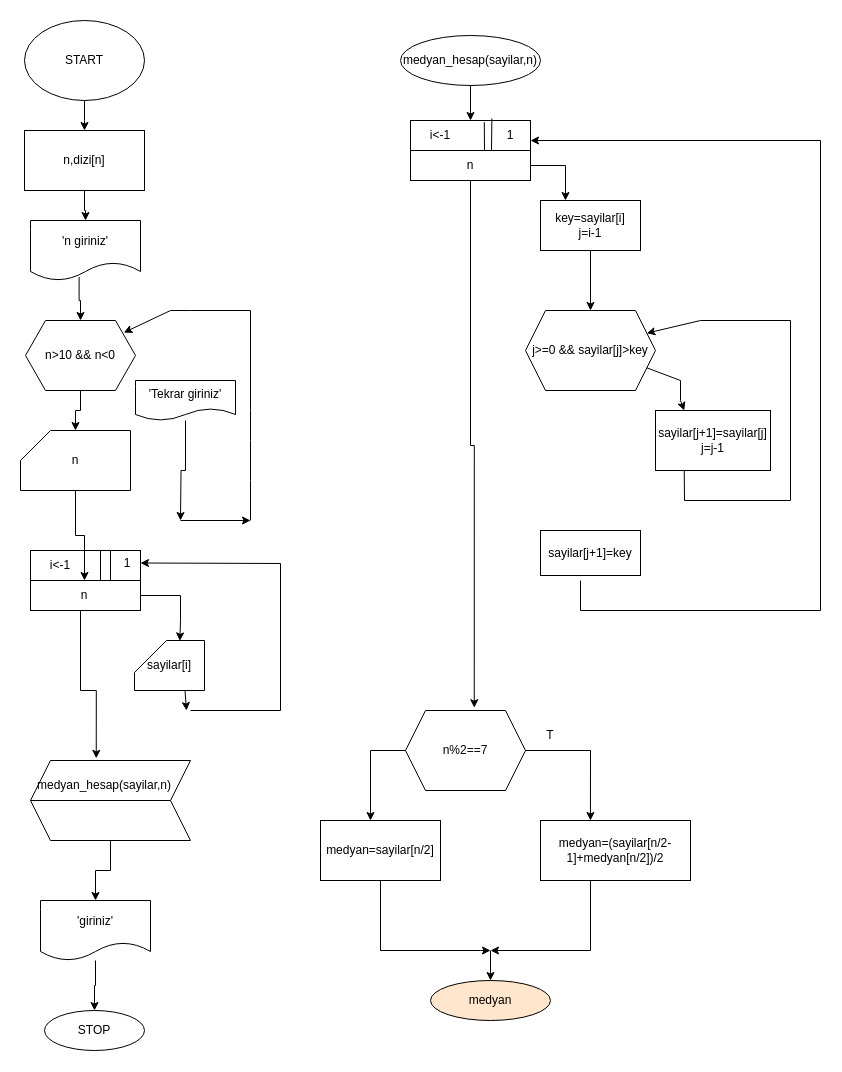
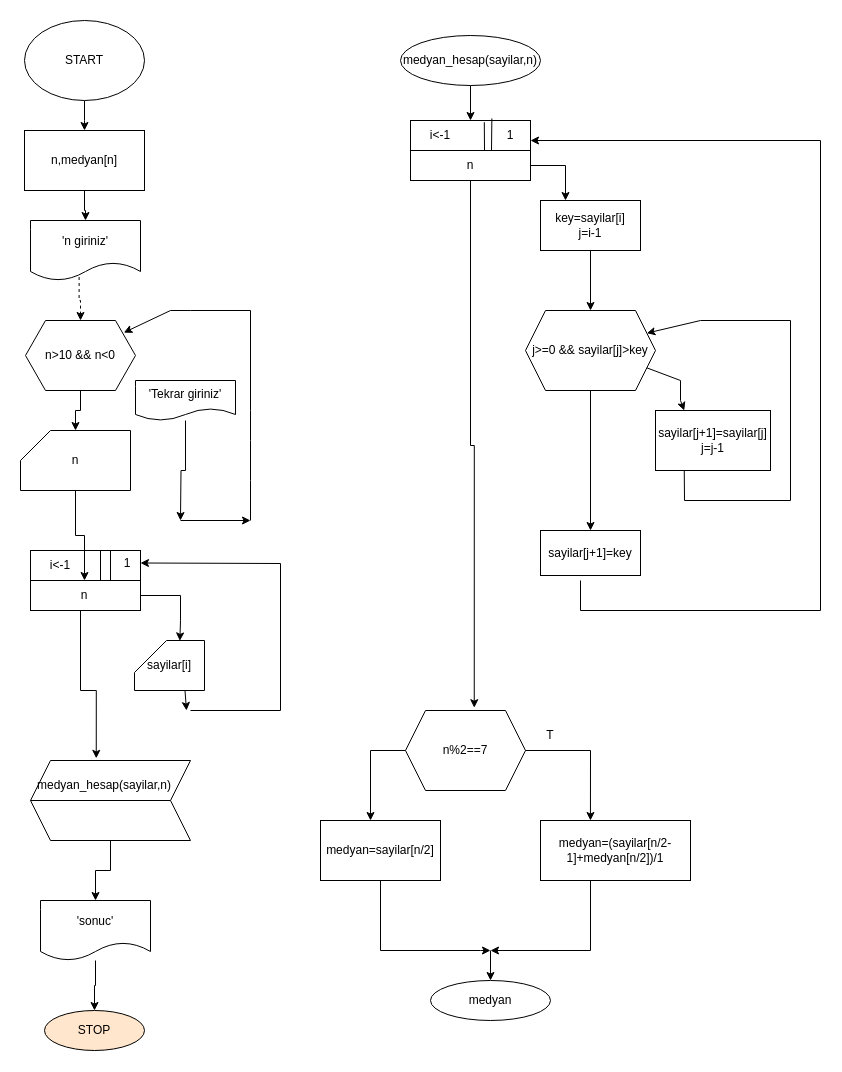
(85, 161) -> (85, 161)
(79, 295) -> (79, 295)
none -> (591, 457)
(616, 851) -> (616, 851)
(96, 922) -> (96, 922)
(491, 1001) -> (491, 1001)
(95, 1031) -> (95, 1031)
